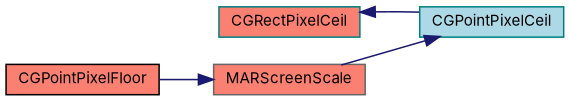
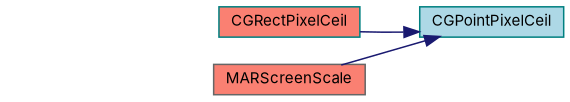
(397, 12) -> (382, 32)
(83, 80) -> none
